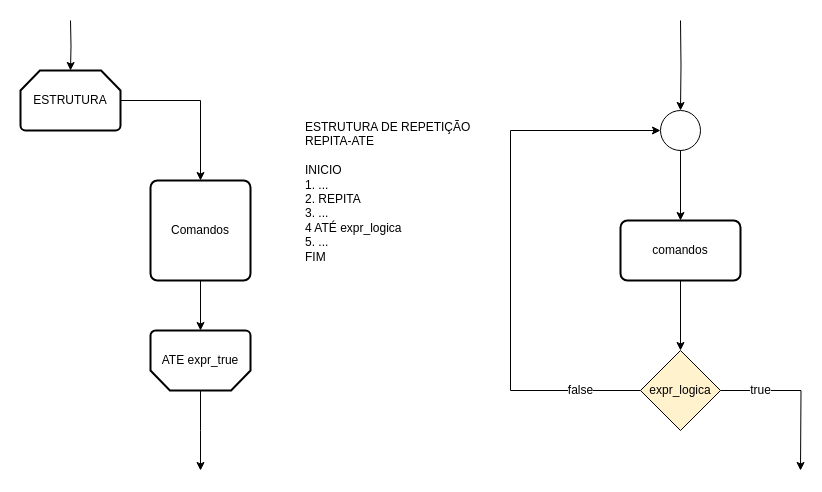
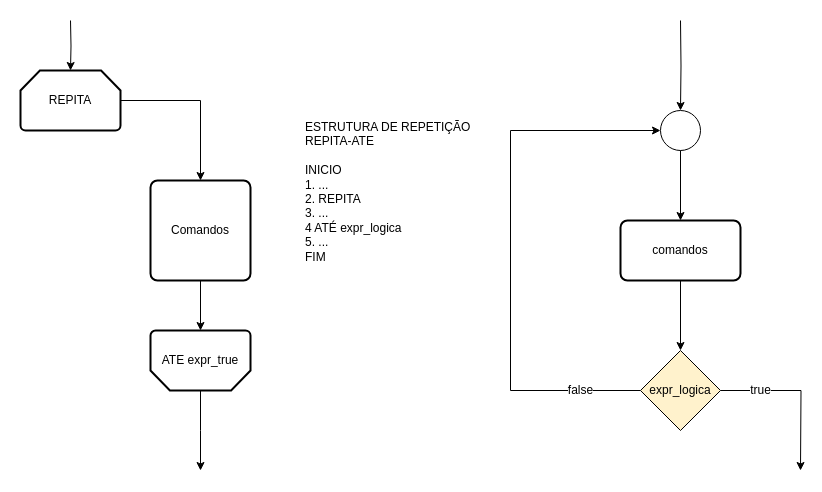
(71, 101) -> (71, 101)
